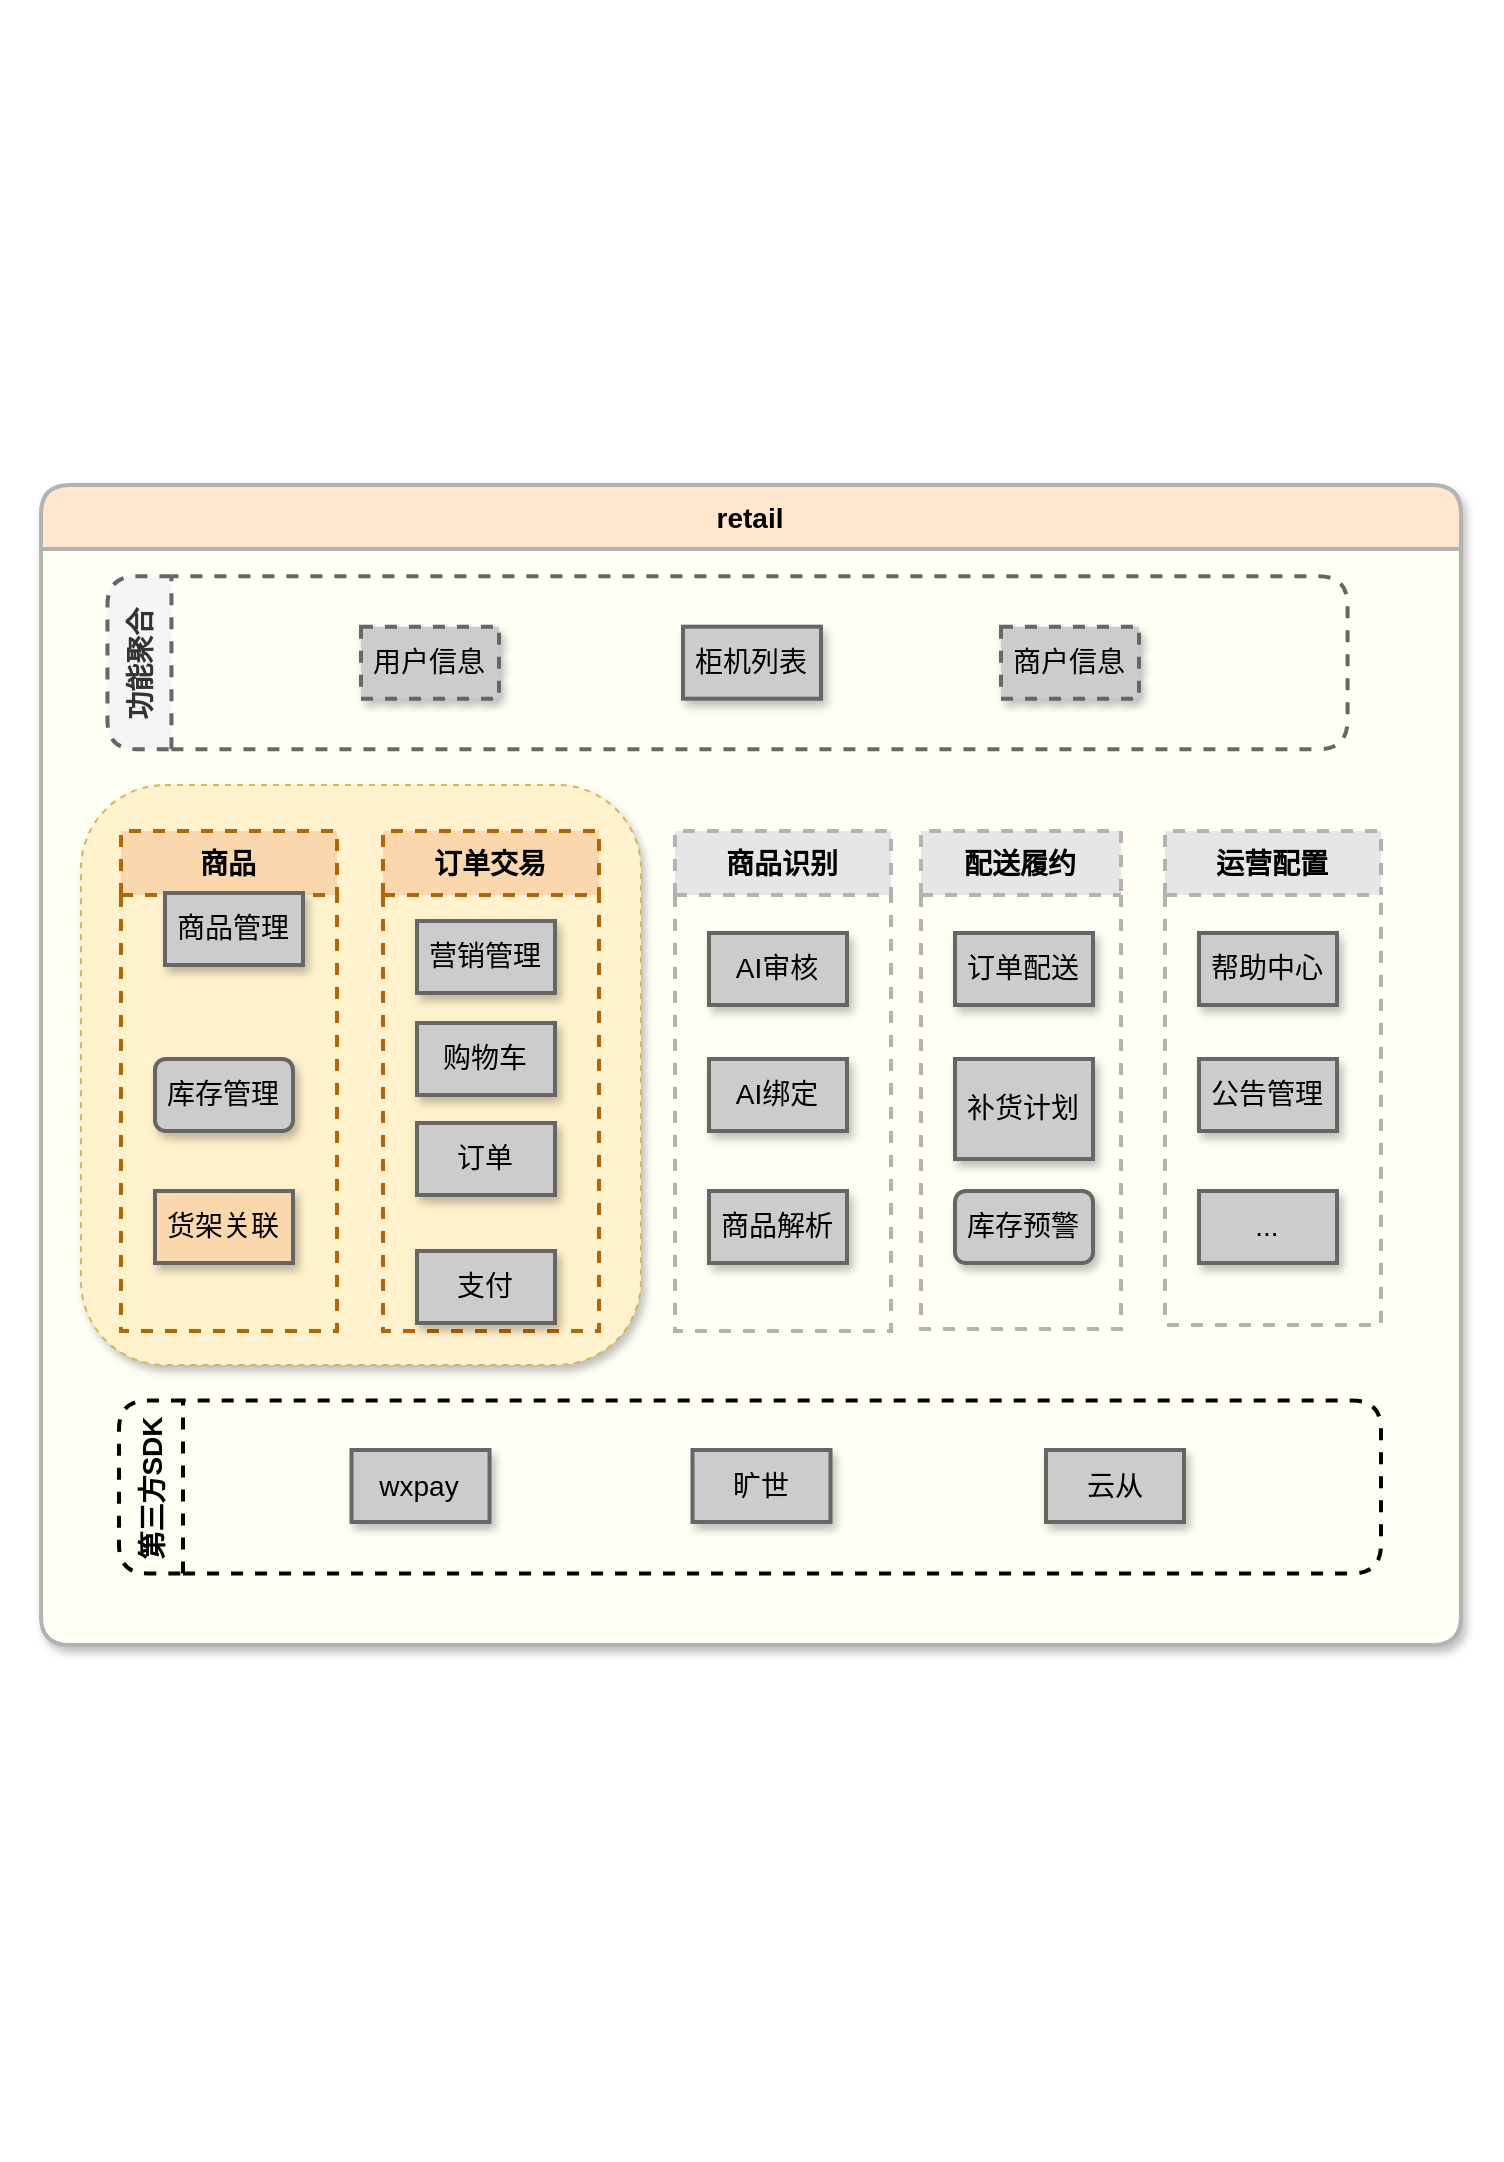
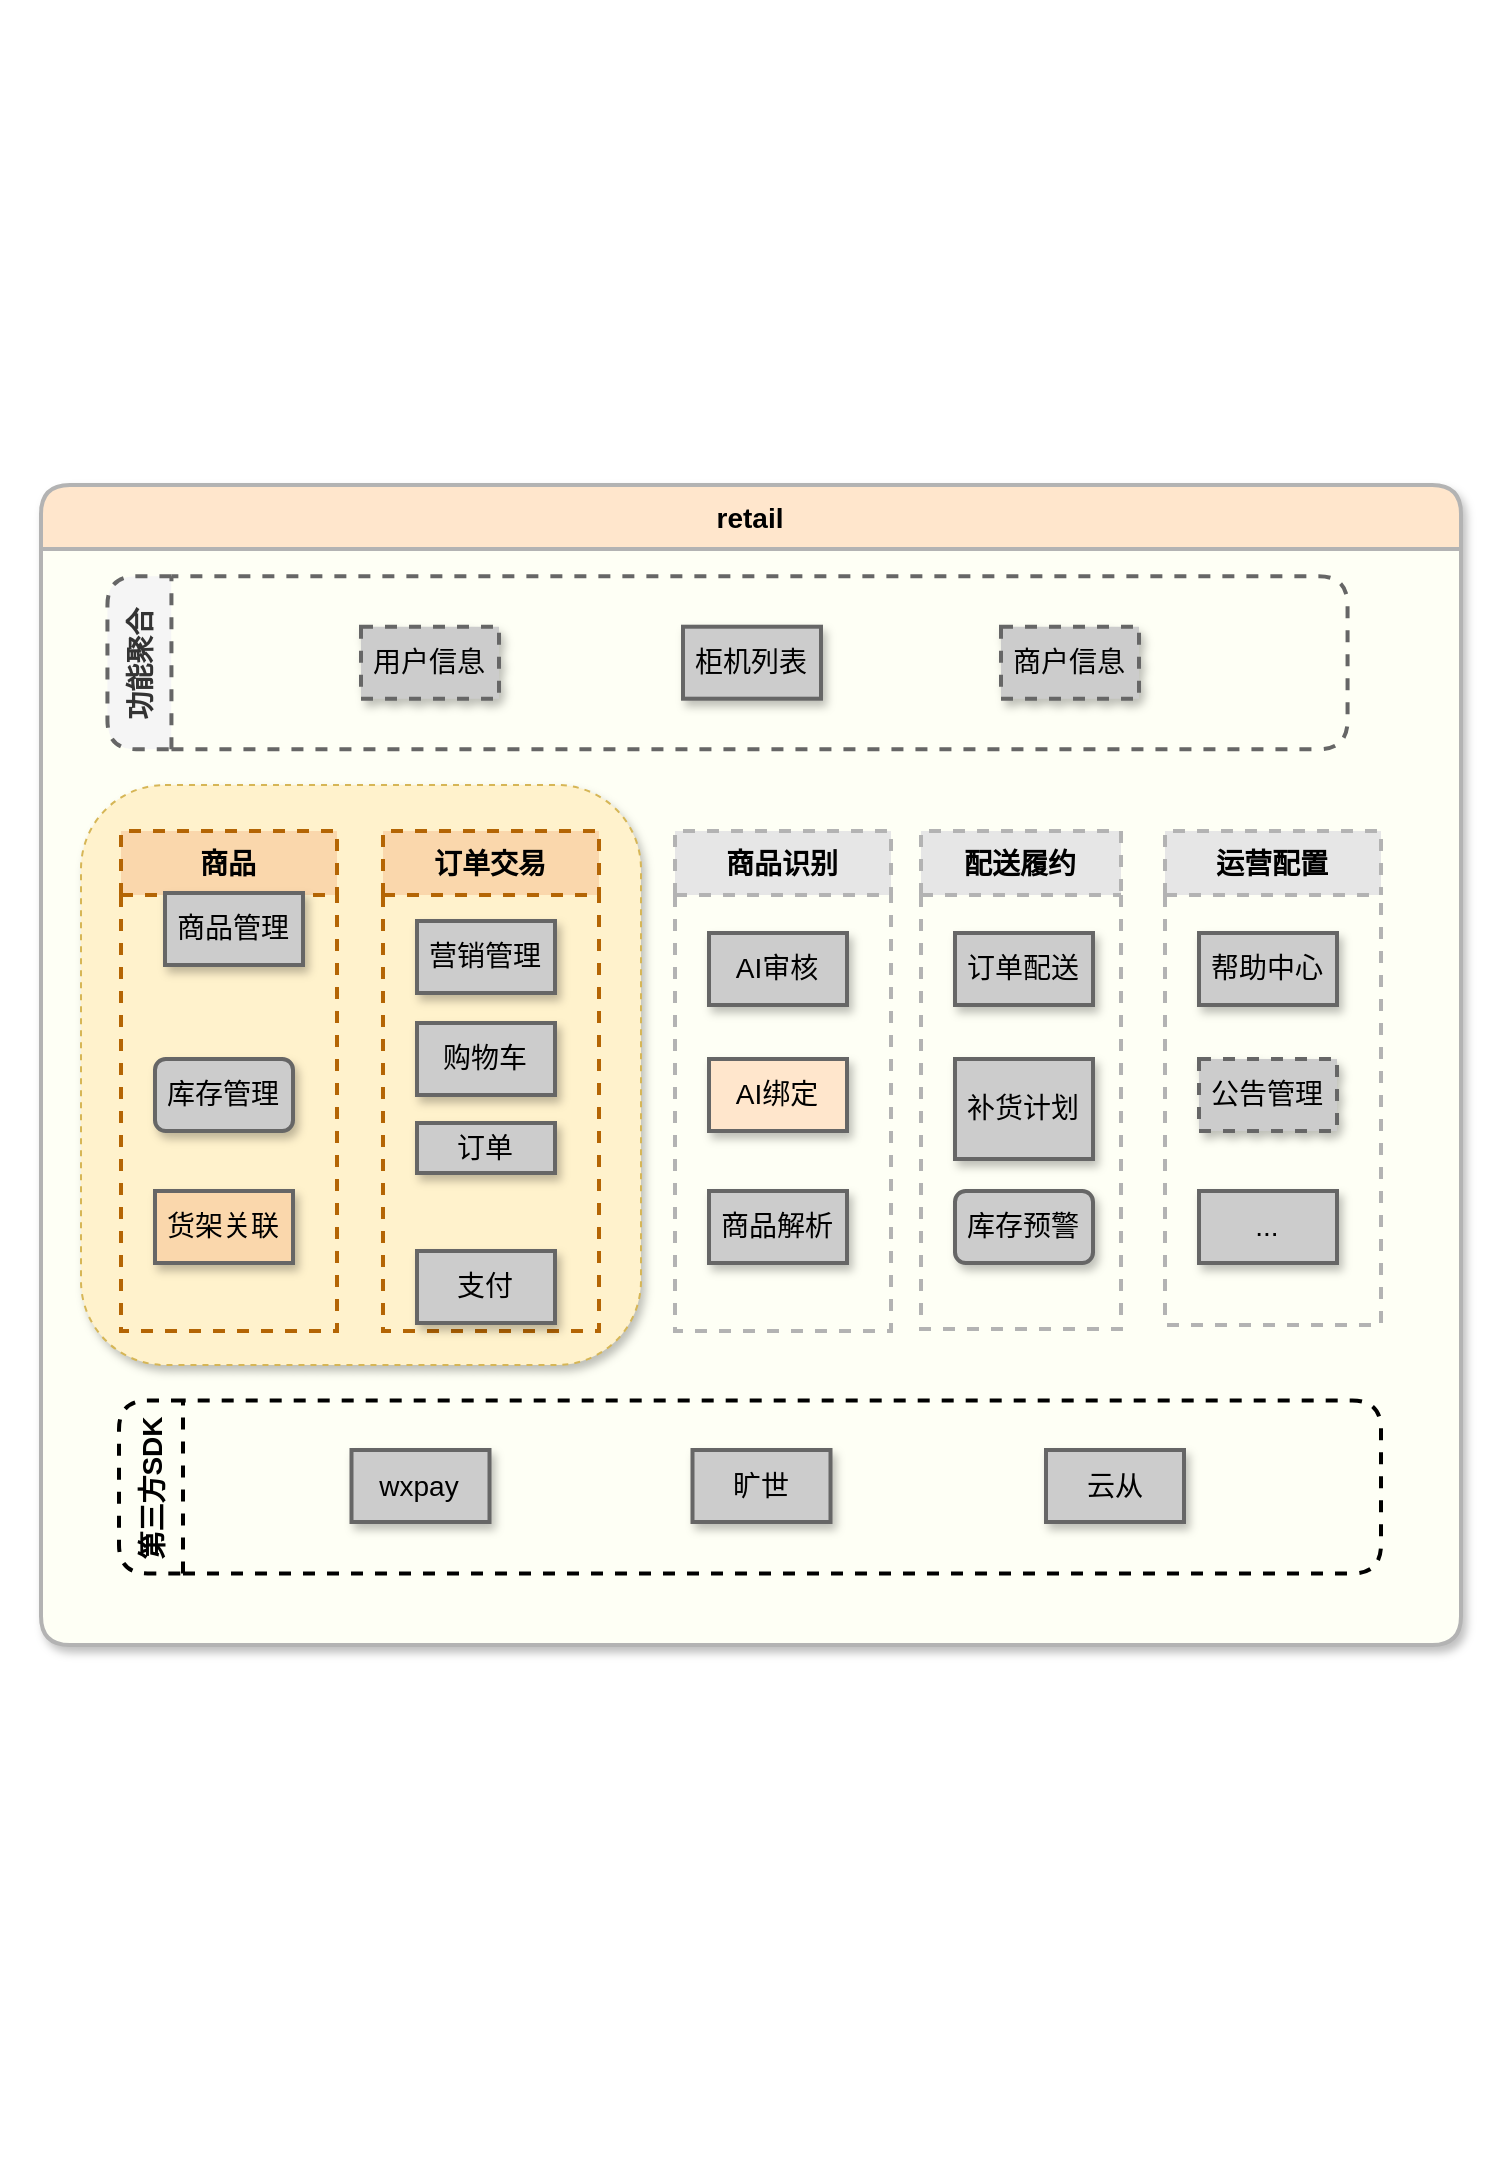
(778, 1095) -> (778, 1095)
(1268, 1095) -> (1268, 1095)
(486, 1159) -> (486, 1148)
